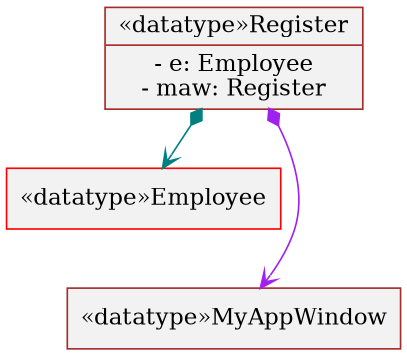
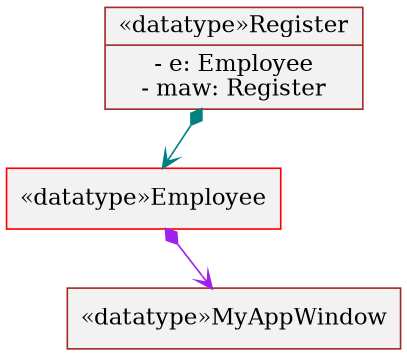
(299, 202) -> (190, 260)
